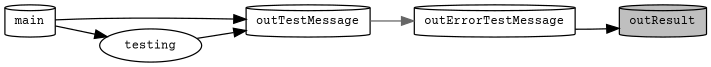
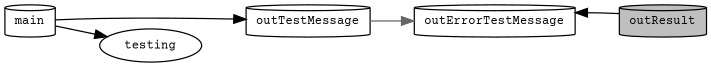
(591, 29) -> (603, 13)
(215, 35) -> none
